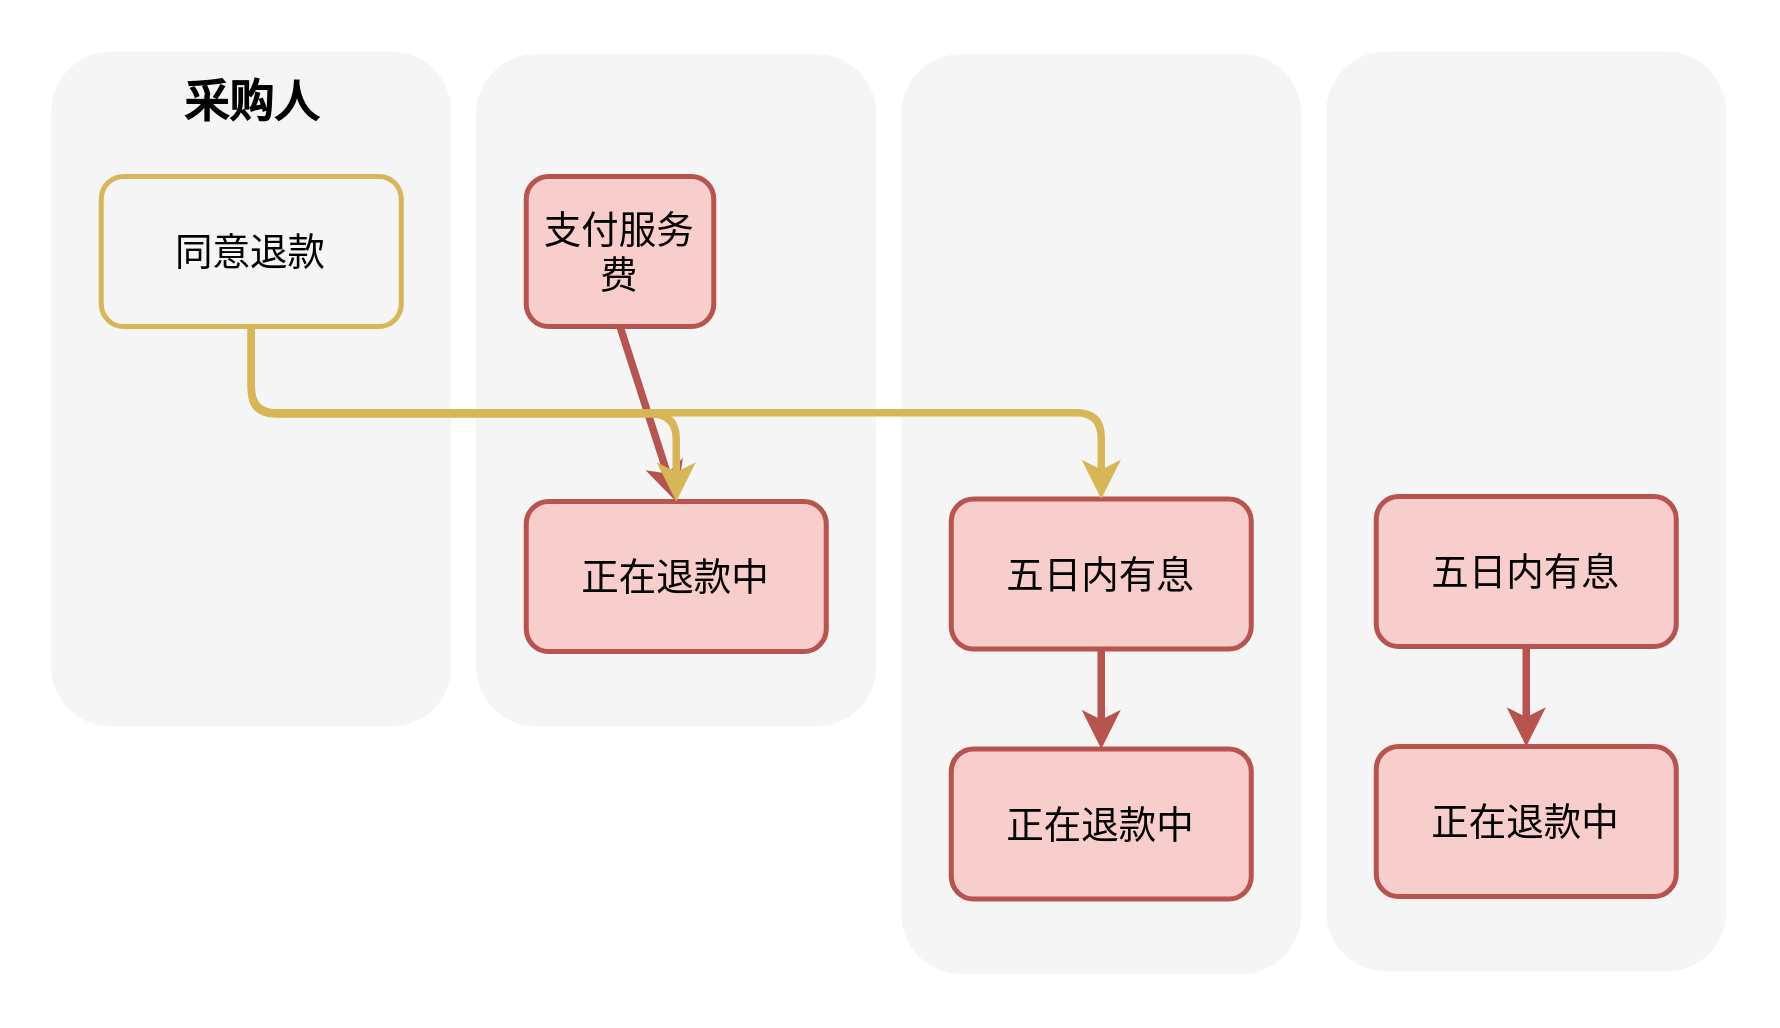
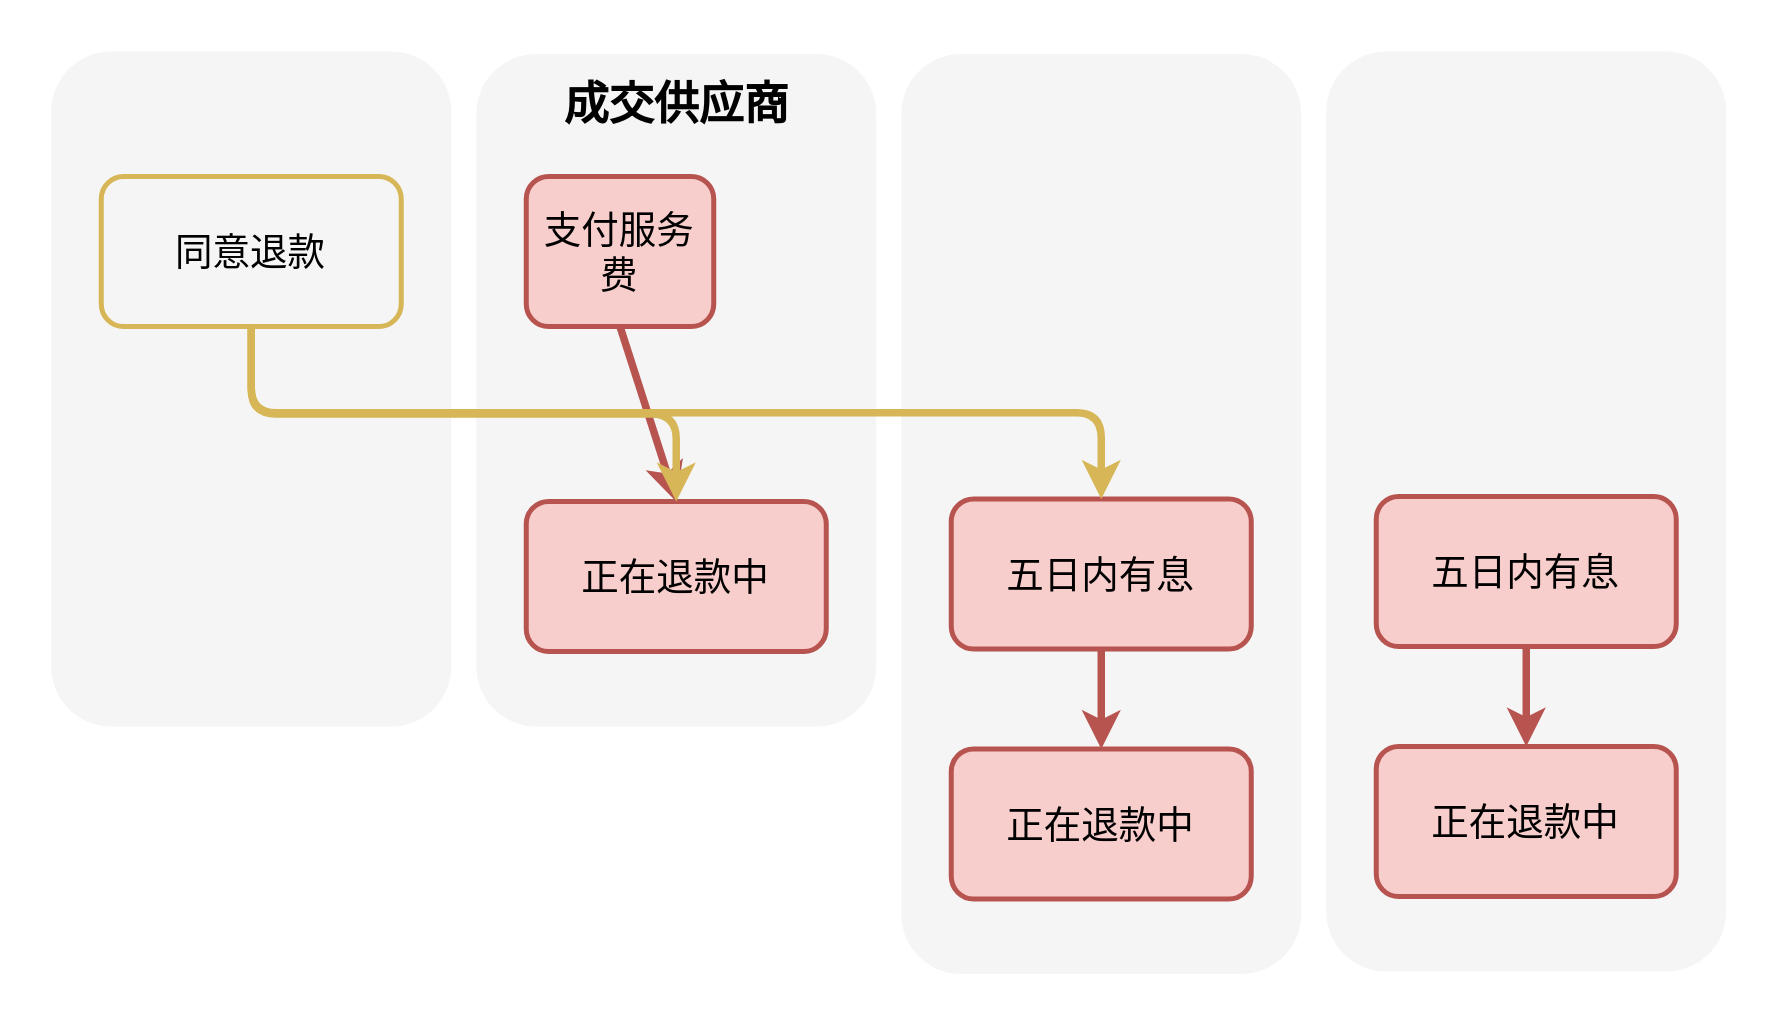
(251, 104) -> none
none -> (676, 106)
